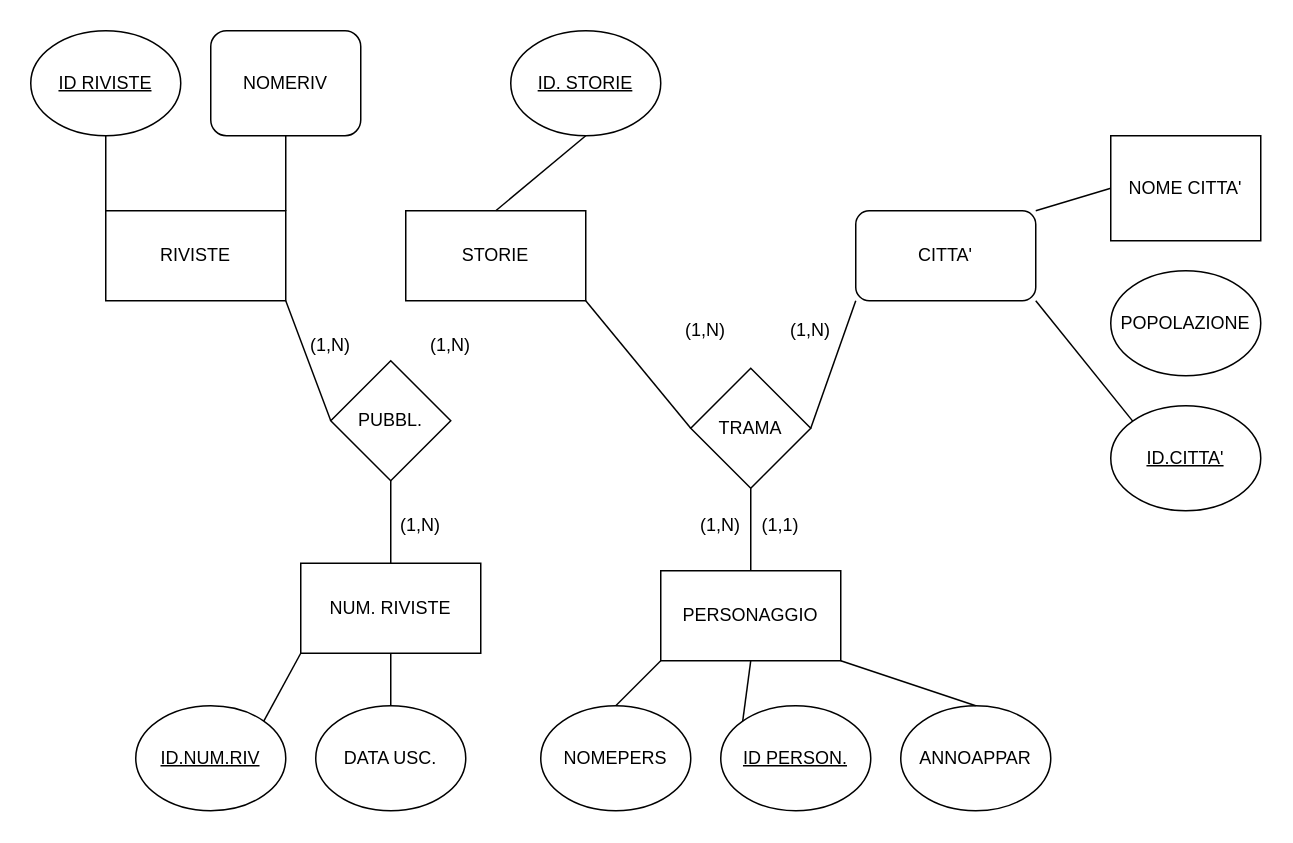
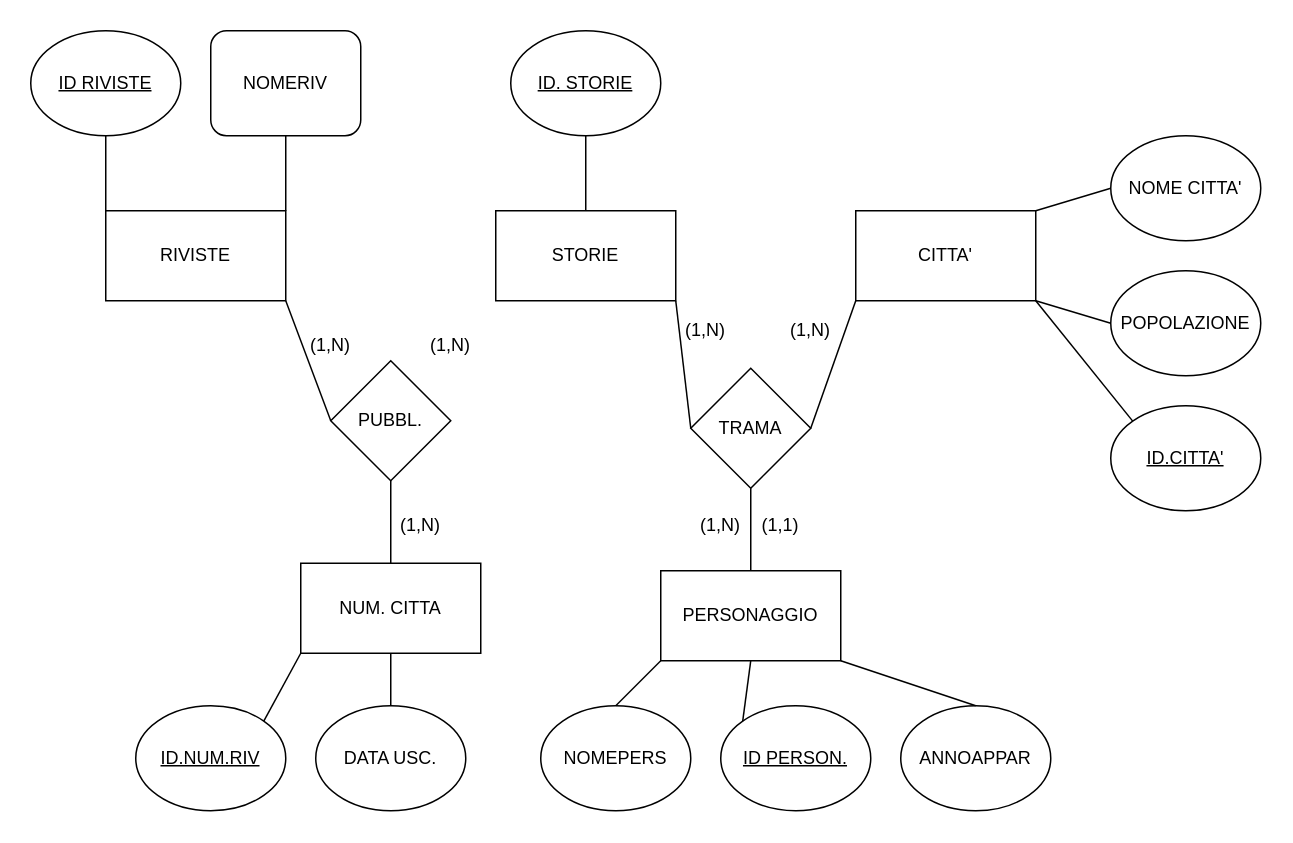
(1186, 188) -> (1186, 188)
(496, 256) -> (586, 256)
(946, 256) -> (946, 256)
none -> (1075, 313)
(391, 608) -> (391, 608)
